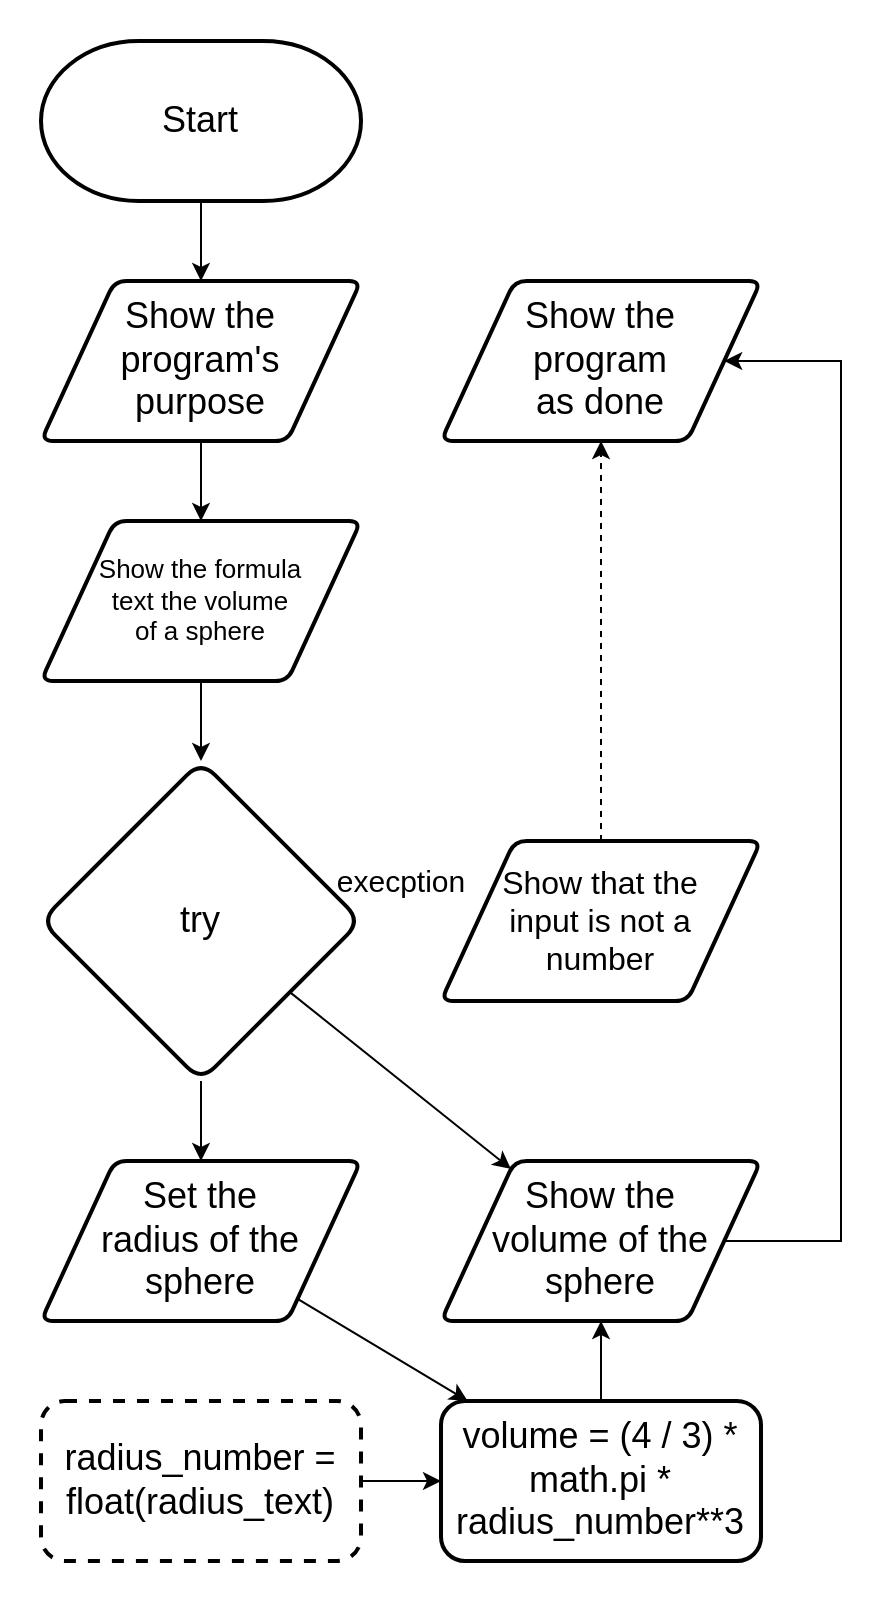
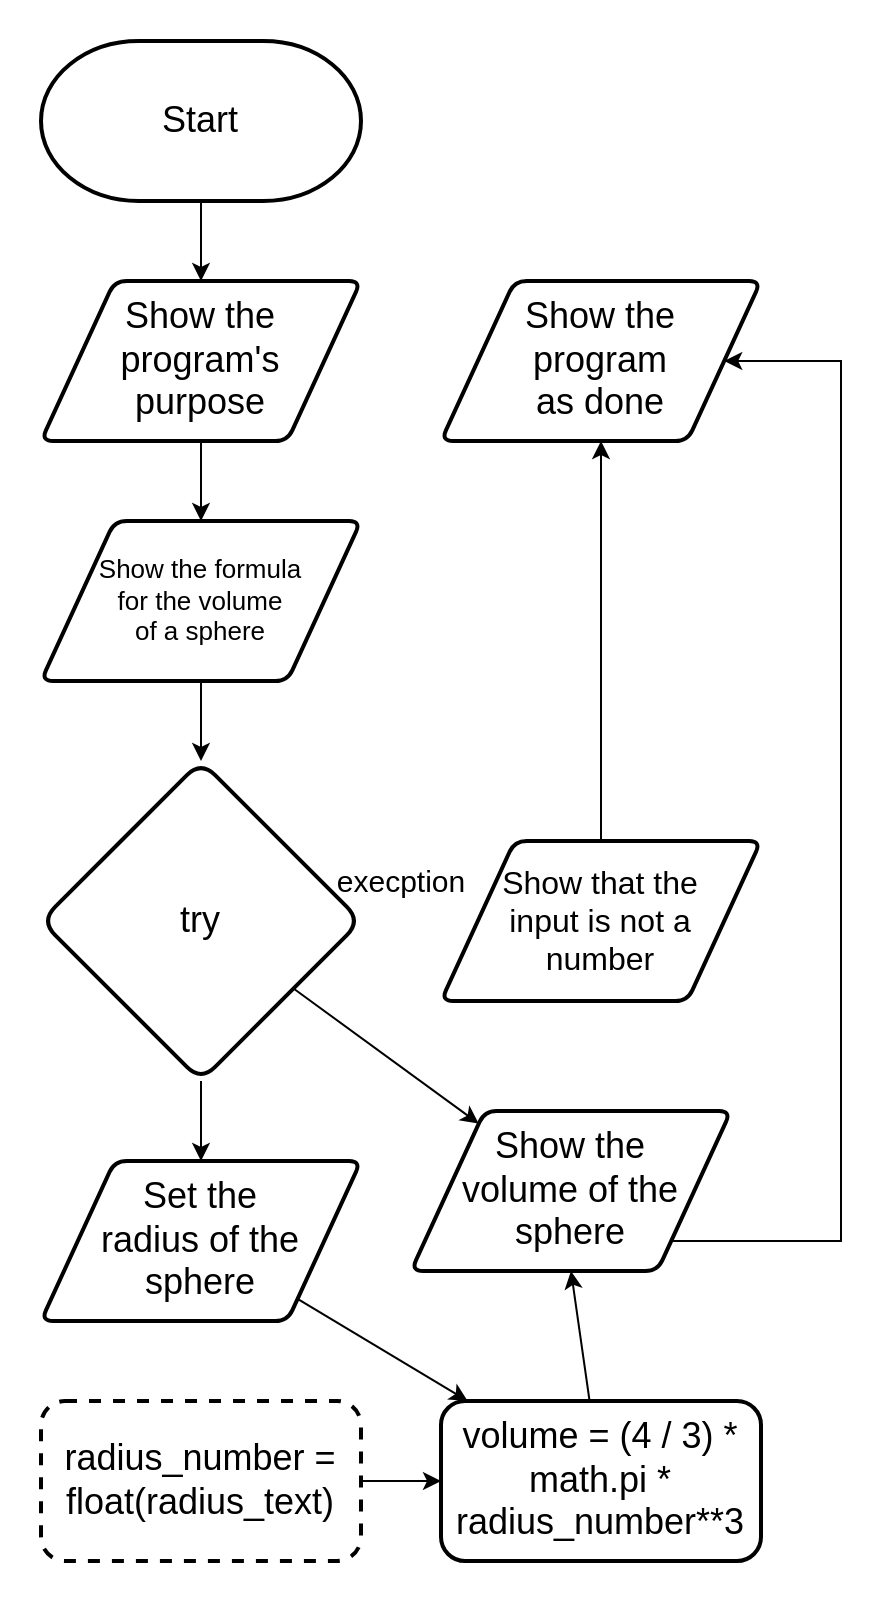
(201, 601) -> (201, 601)
(601, 647) -> (601, 647)
(601, 1241) -> (571, 1191)
